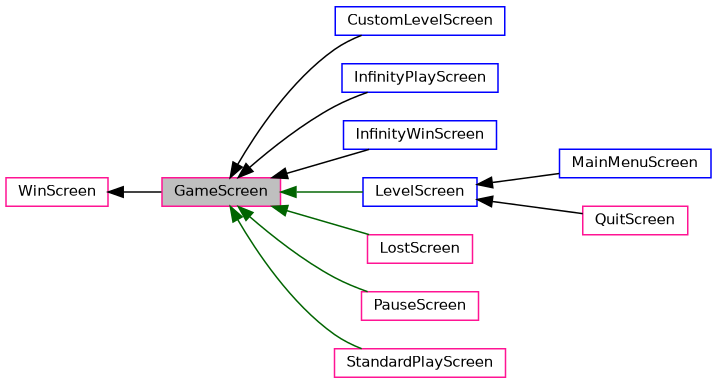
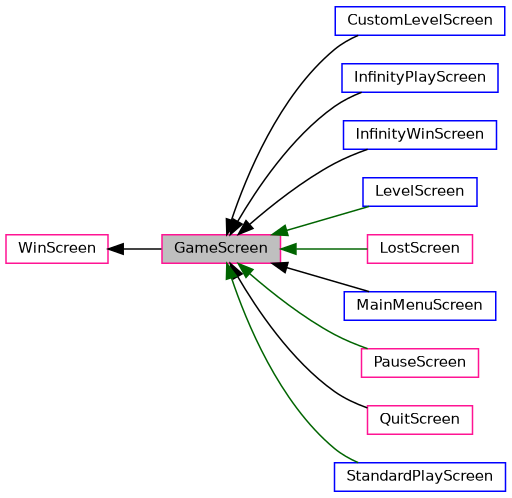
(526, 178) -> (328, 280)
(538, 208) -> (292, 353)
(420, 363) -> (420, 477)
